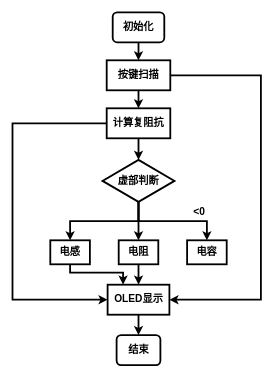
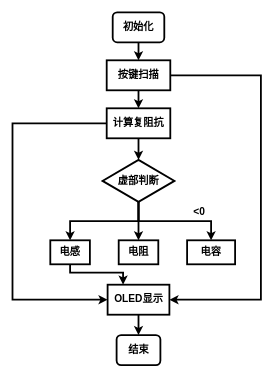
(207, 252) -> (211, 252)
(138, 271) -> none
